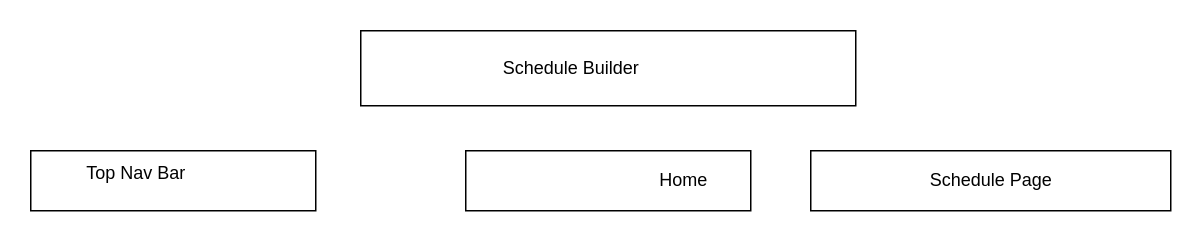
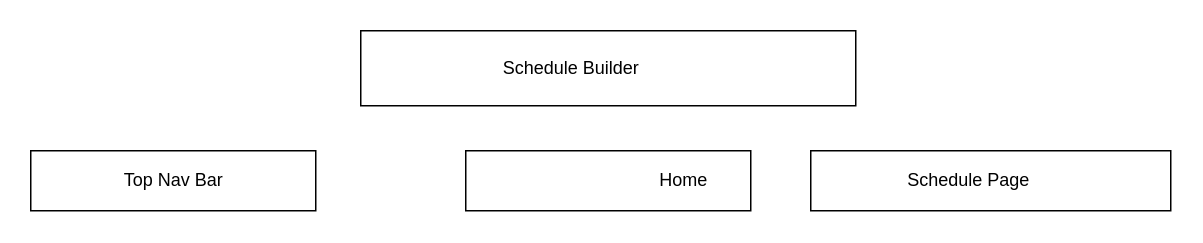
(136, 173) -> (173, 181)
(991, 181) -> (968, 181)
